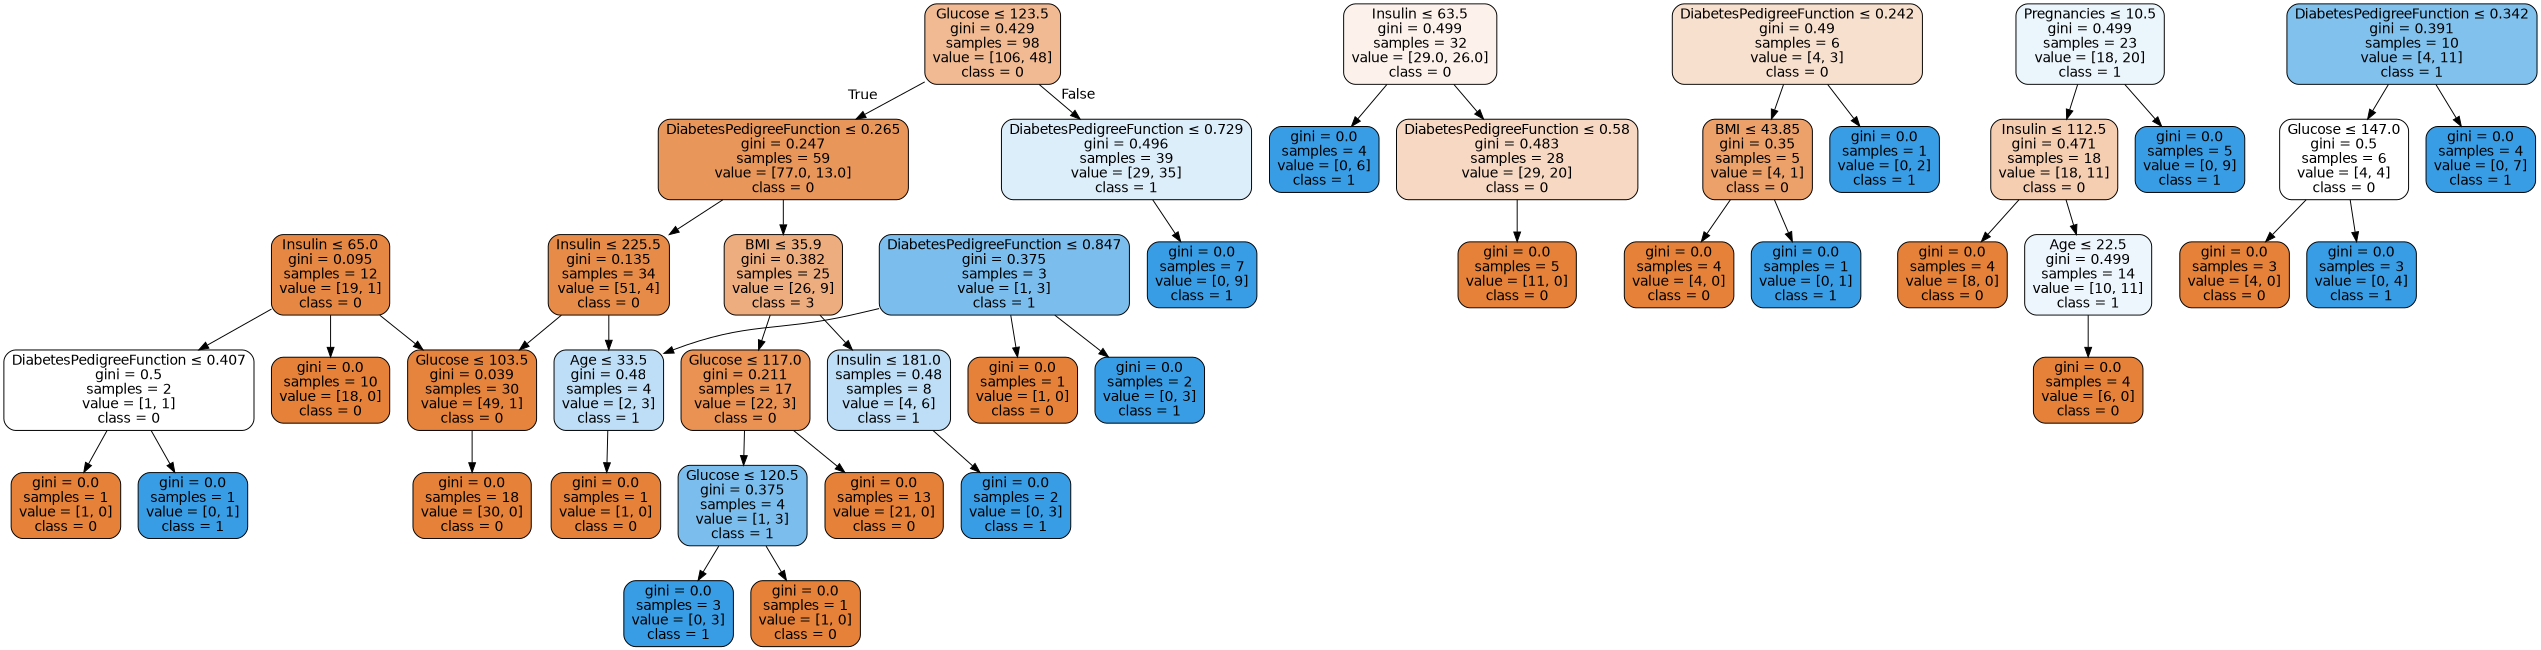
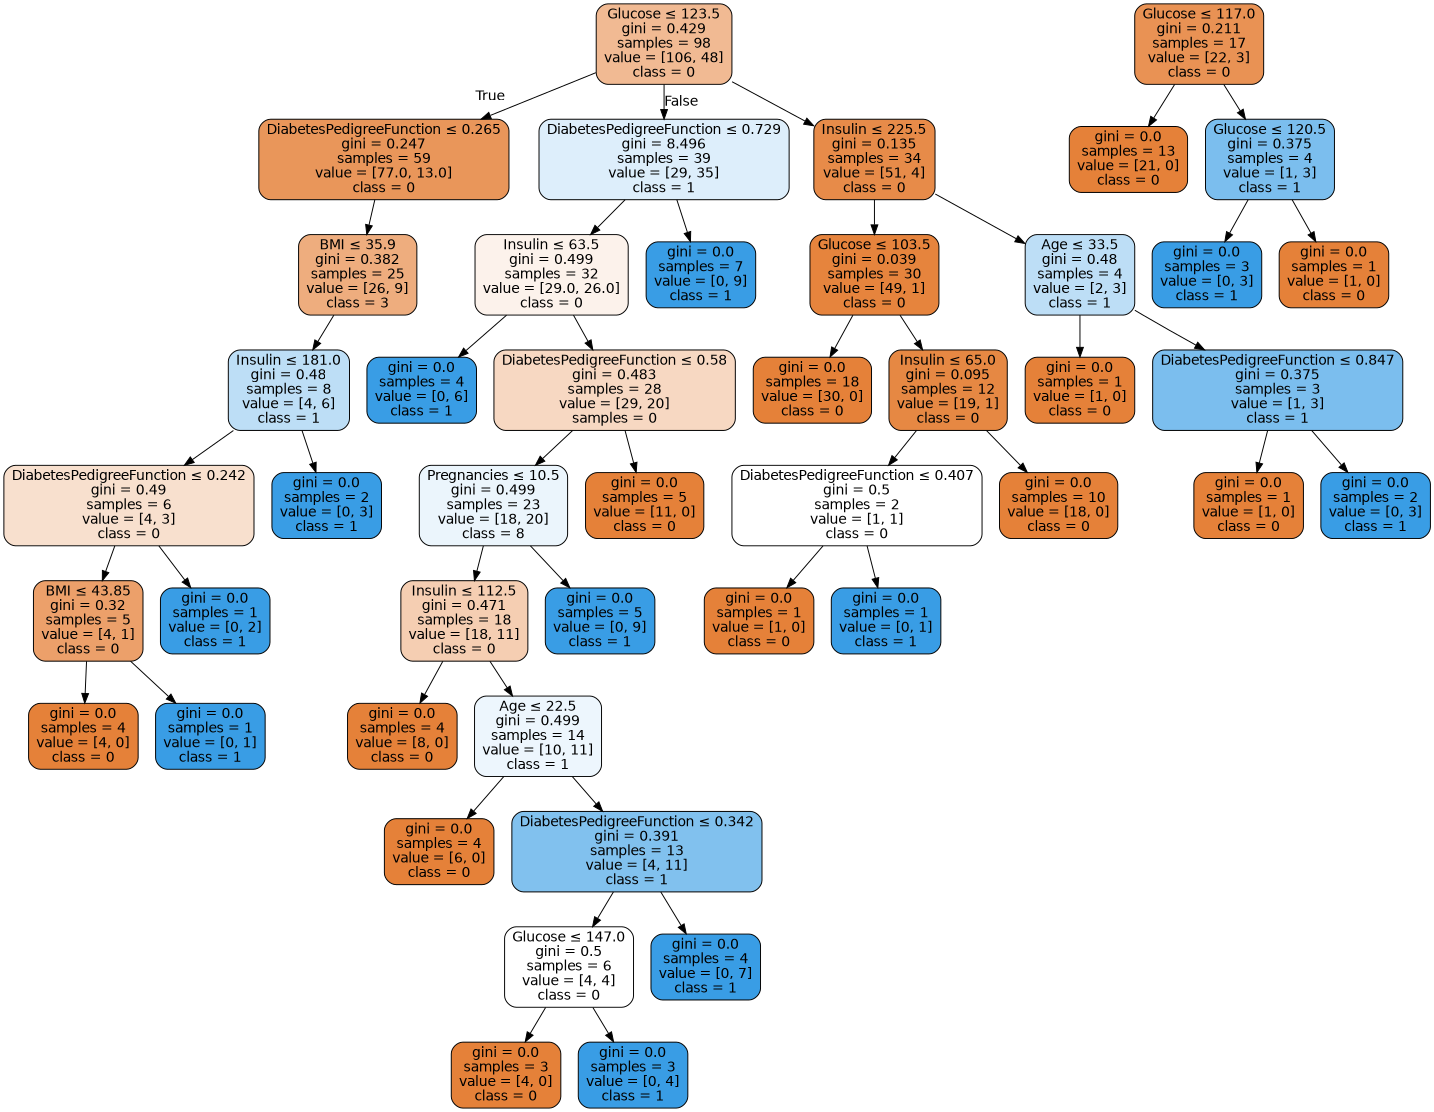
(2412, 44) -> (637, 851)
(2090, 73) -> (493, 534)
(1126, 144) -> (664, 144)
(1758, 144) -> (88, 606)
(1517, 188) -> (615, 419)
none -> (611, 214)
(700, 215) -> (768, 101)
(768, 321) -> none
(775, 327) -> (1165, 328)
(398, 329) -> (909, 328)
(889, 375) -> (289, 375)
none -> (213, 445)
none -> (558, 445)
none -> (584, 790)
